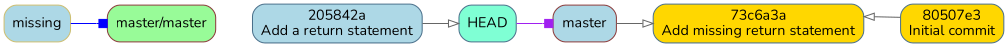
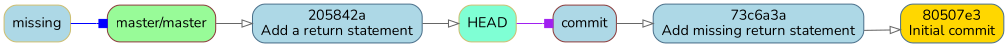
(887, 17) -> (877, 30)
none -> (229, 24)
(488, 24) -> (488, 24)
(585, 24) -> (585, 24)
(758, 24) -> (758, 24)
